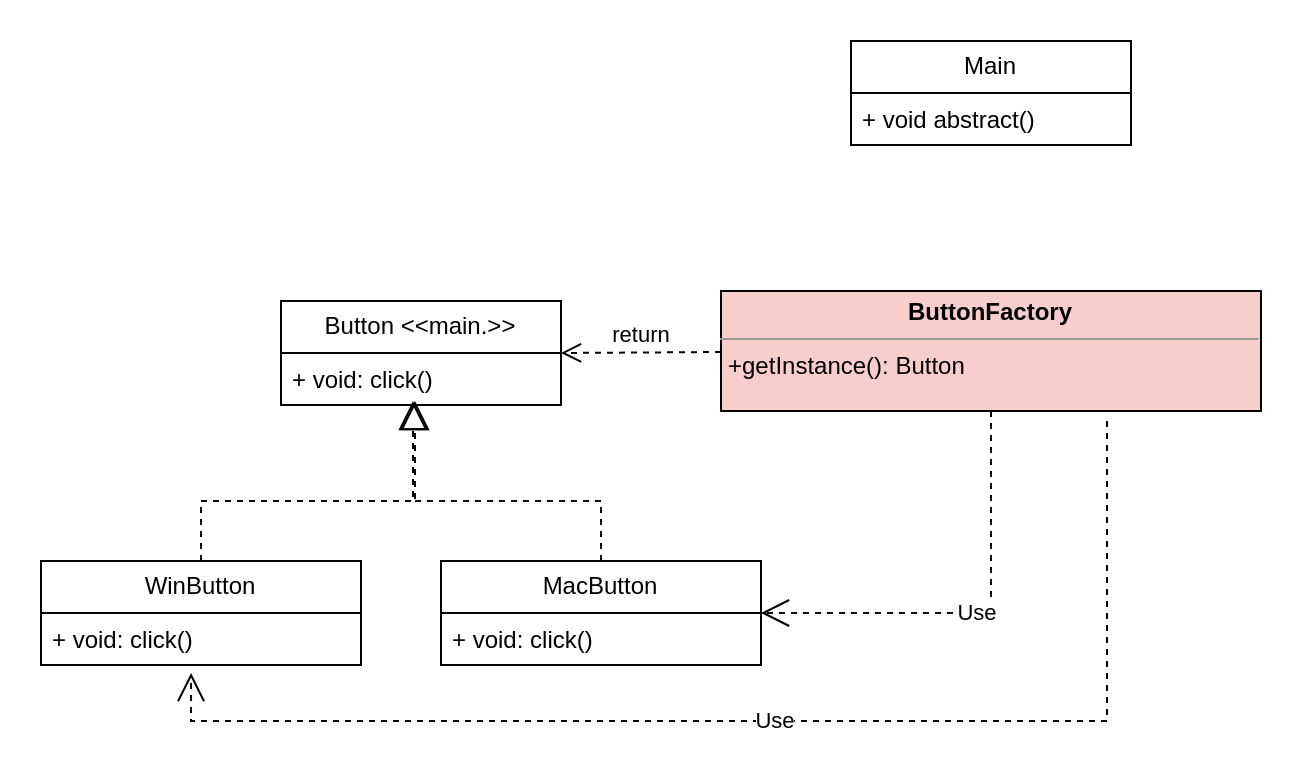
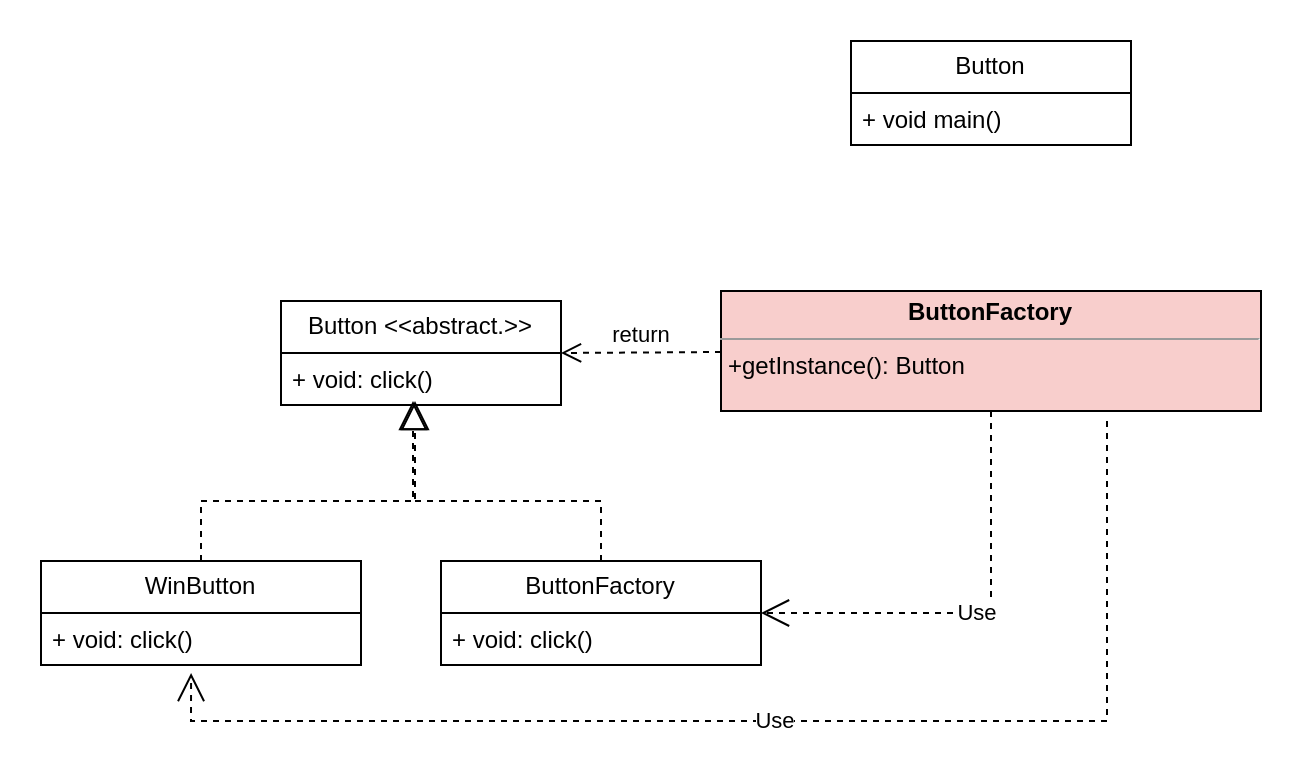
(991, 67) -> (991, 67)
(968, 121) -> (938, 121)
(421, 327) -> (421, 327)
(601, 587) -> (601, 587)
